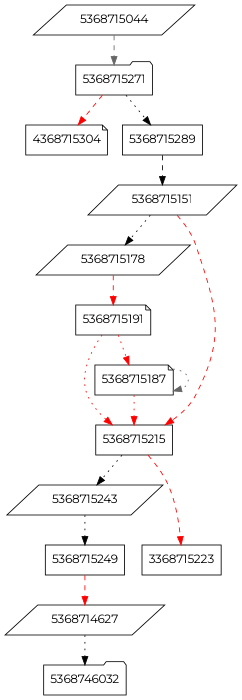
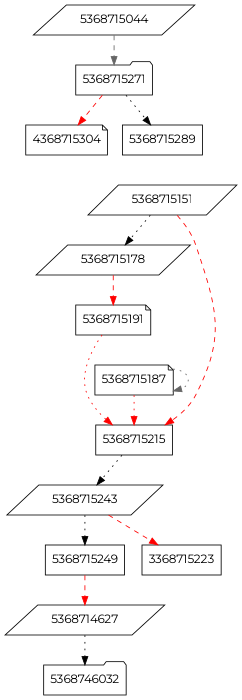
(162, 166) -> none
(122, 346) -> none
(171, 493) -> (130, 528)
